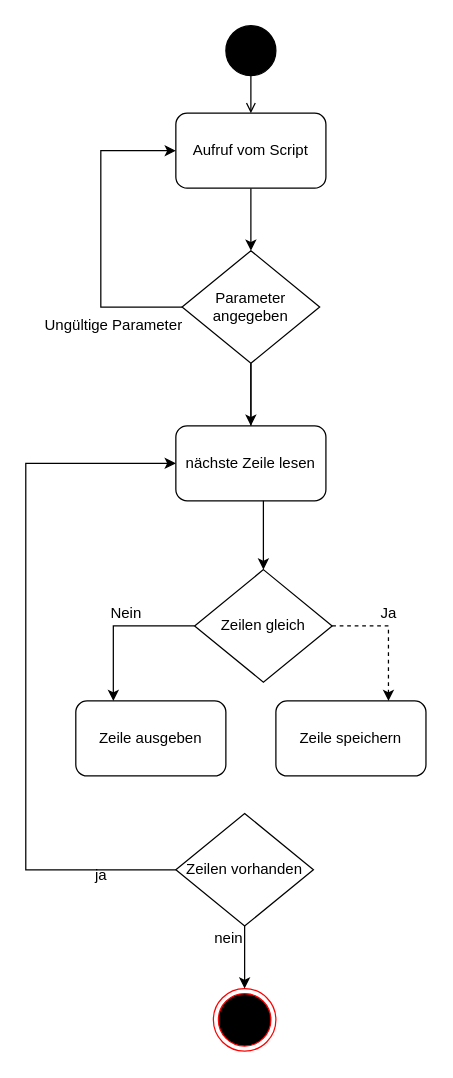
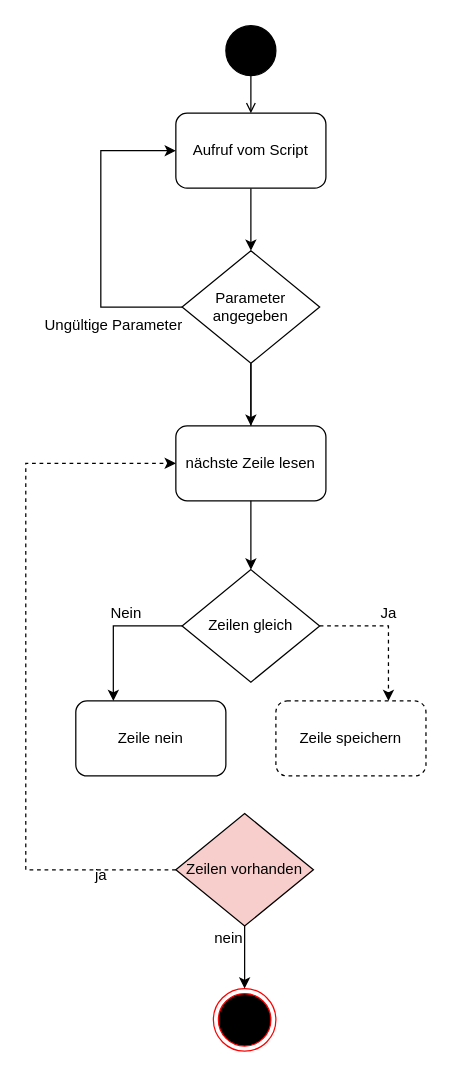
(263, 626) -> (251, 626)
(26, 669) -> (26, 669)
(151, 738) -> (151, 738)
(351, 738) -> (351, 738)
(244, 869) -> (244, 869)
